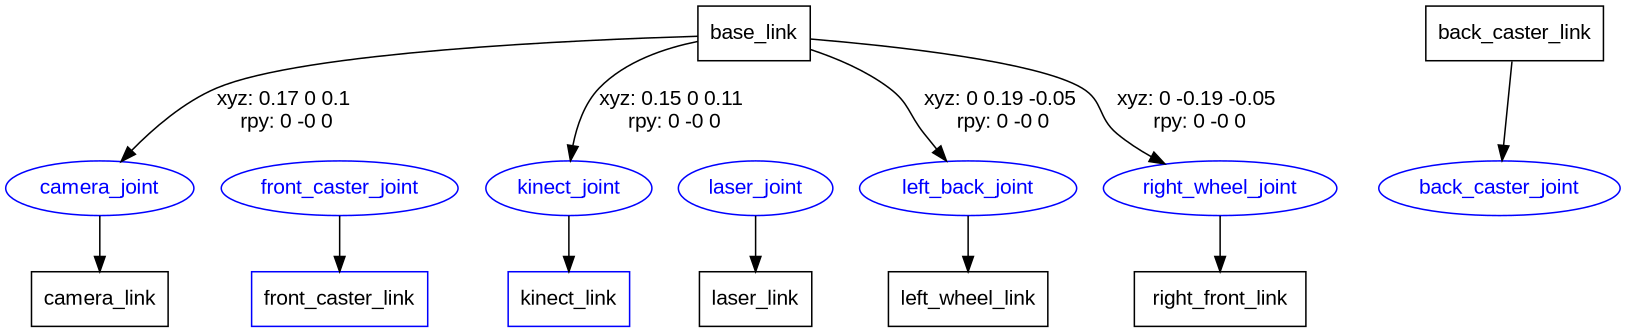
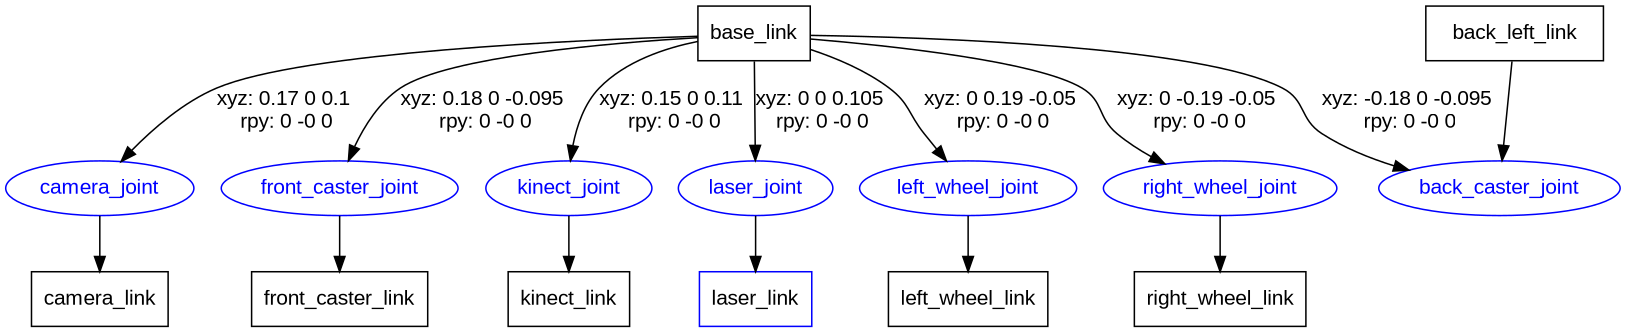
(1515, 33) -> (1515, 33)
none -> (1119, 52)
none -> (510, 57)
none -> (755, 103)
(968, 188) -> (968, 188)
(340, 299) -> (340, 299)
(569, 299) -> (569, 299)
(756, 299) -> (756, 299)
(1220, 299) -> (1220, 299)
